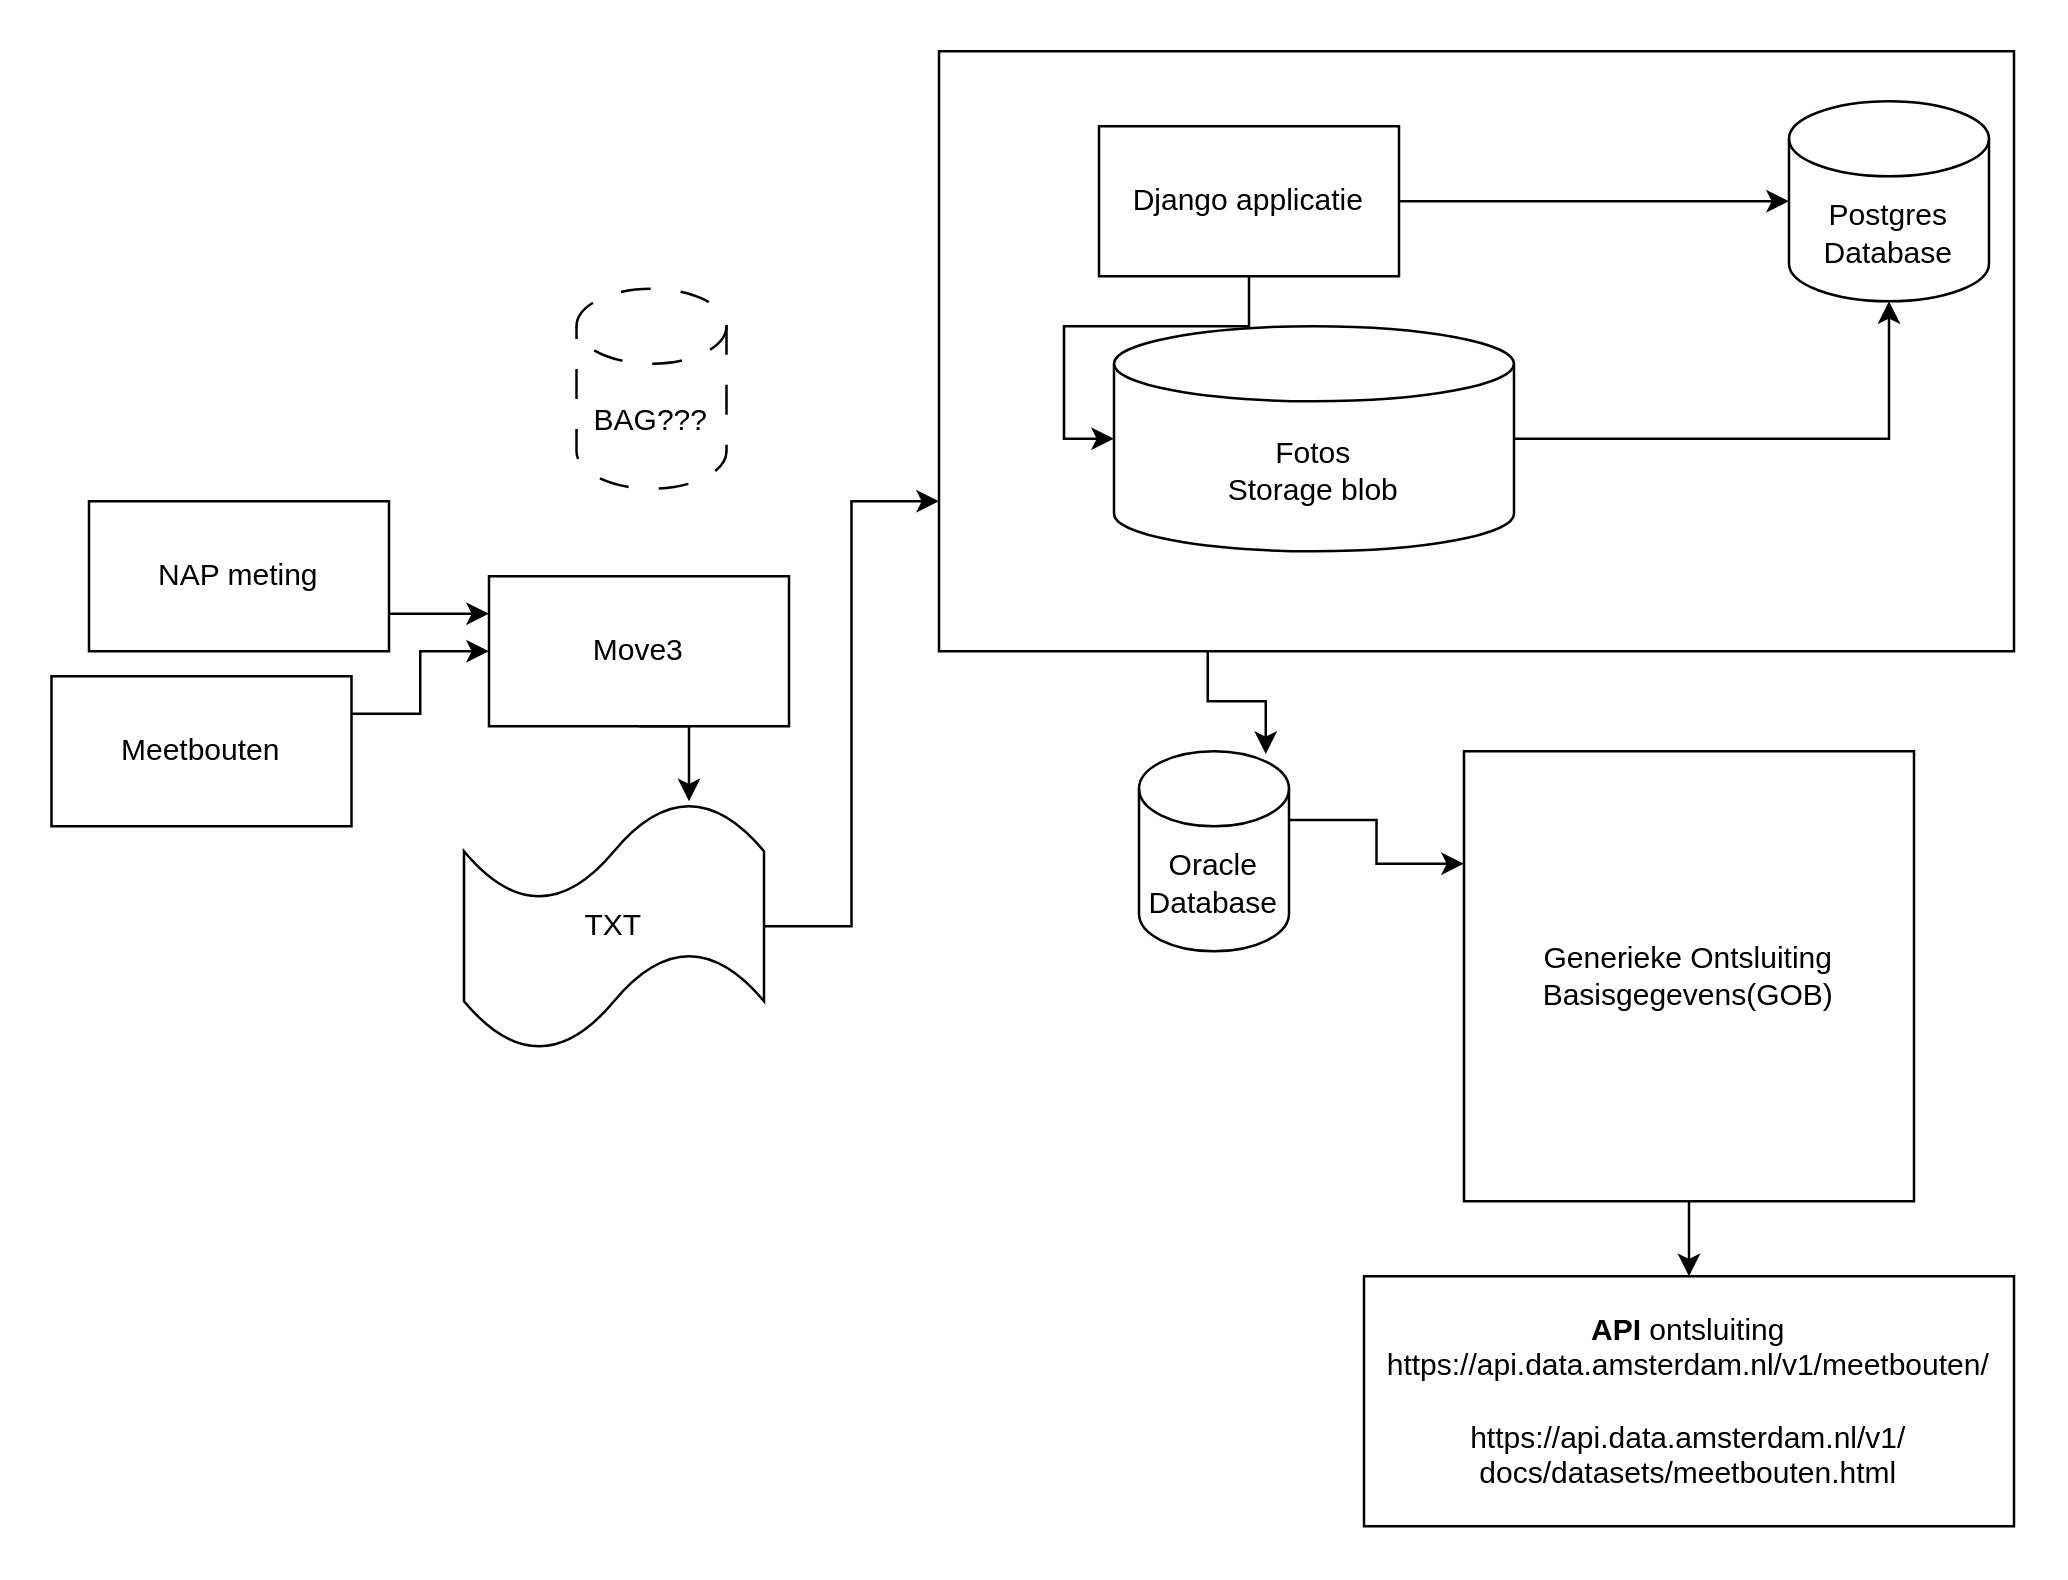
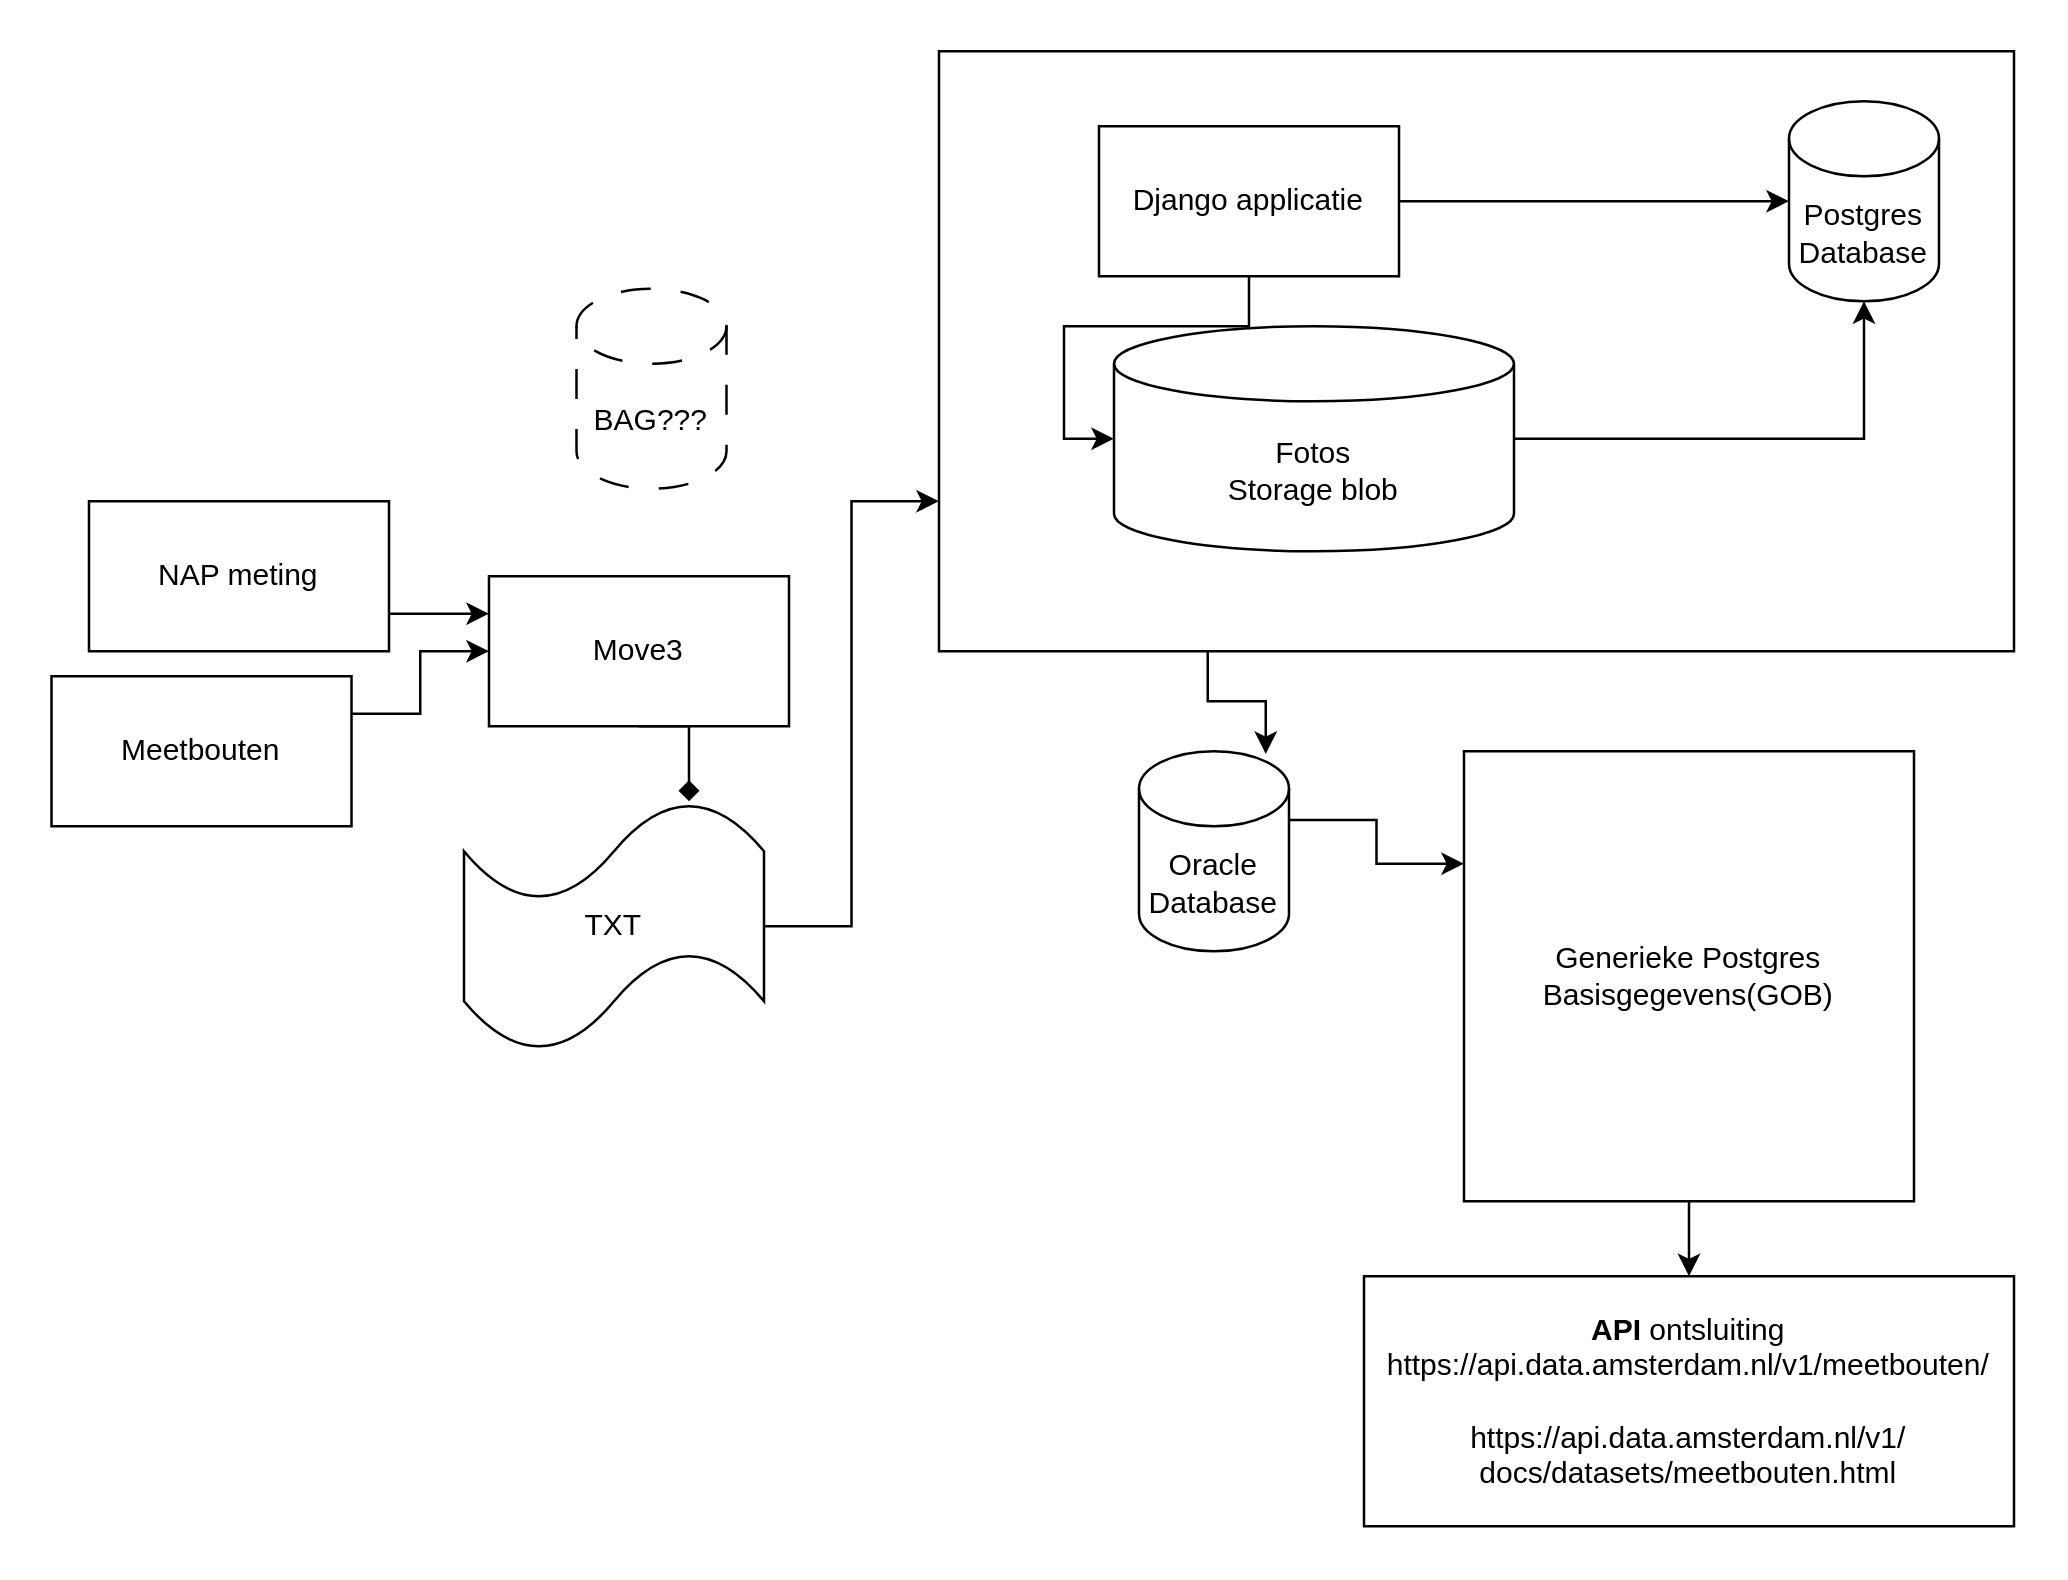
(1889, 201) -> (1864, 201)
(689, 782) -> (689, 781)
(1689, 976) -> (1689, 976)
